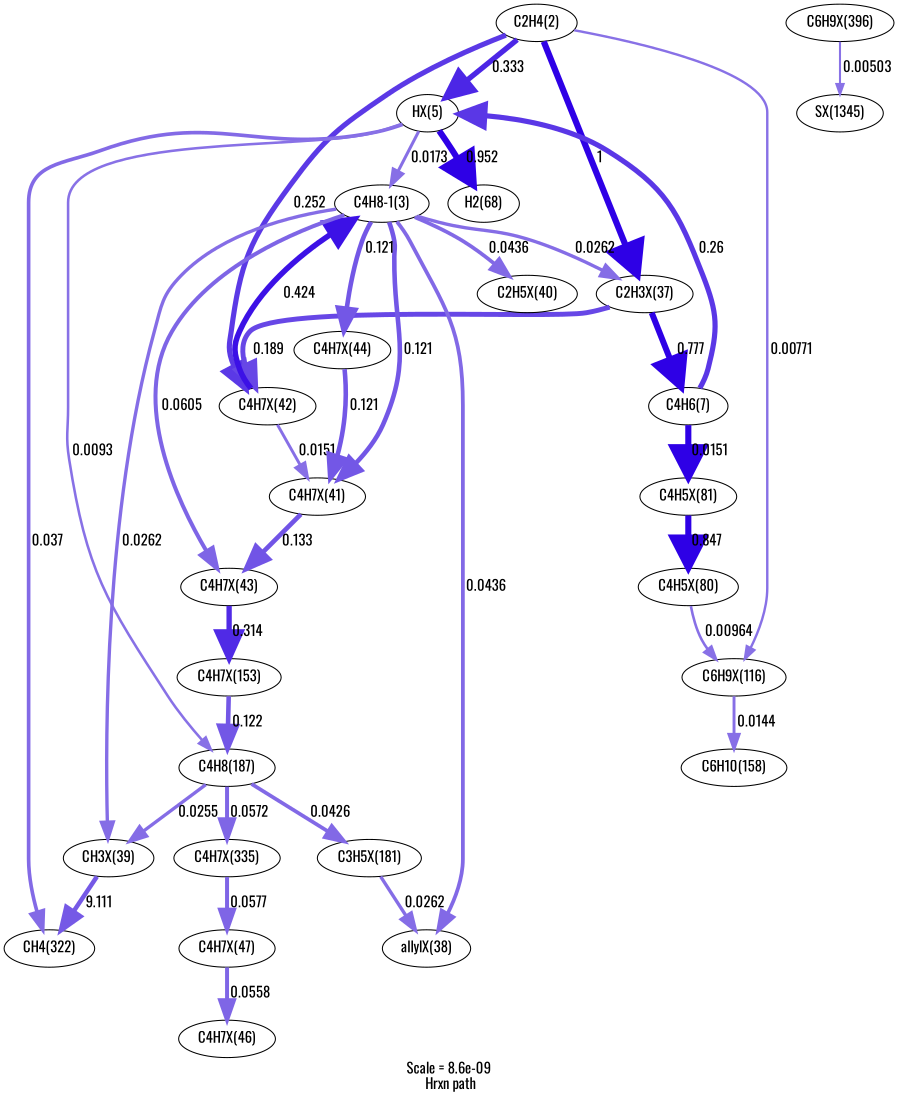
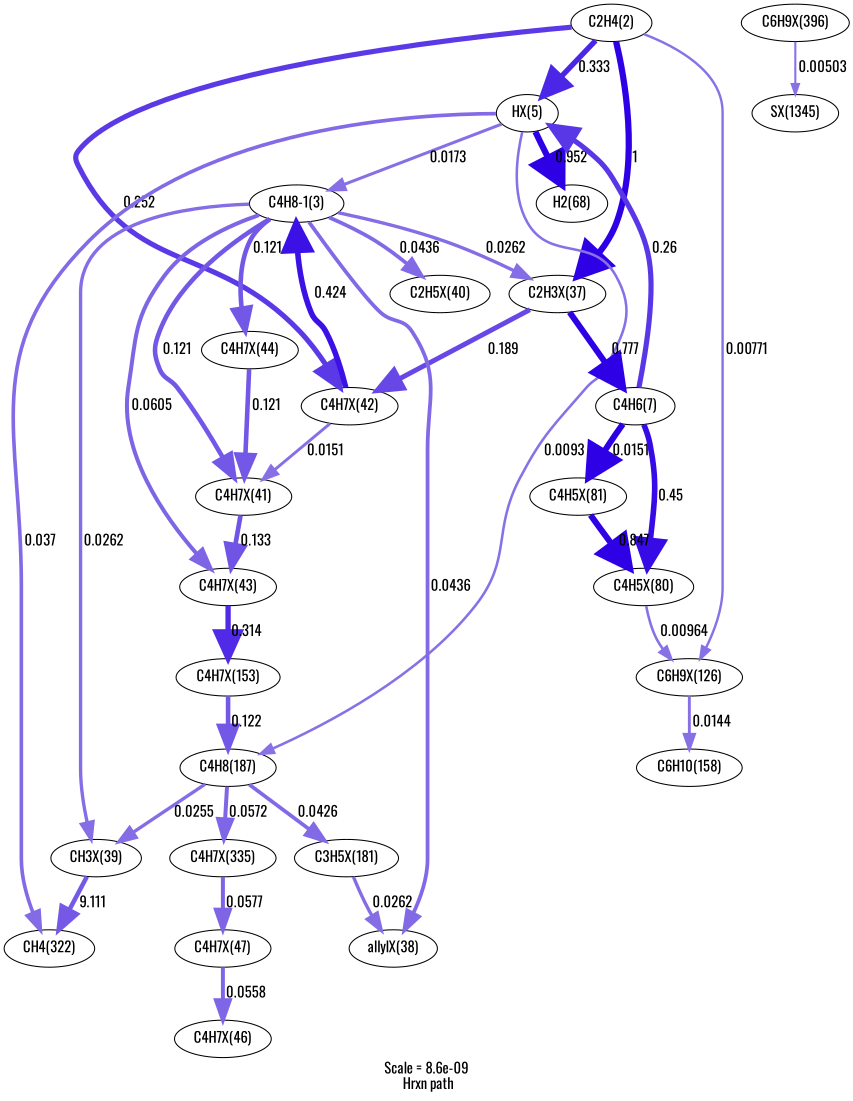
none -> (655, 482)
(734, 677) -> (689, 677)
